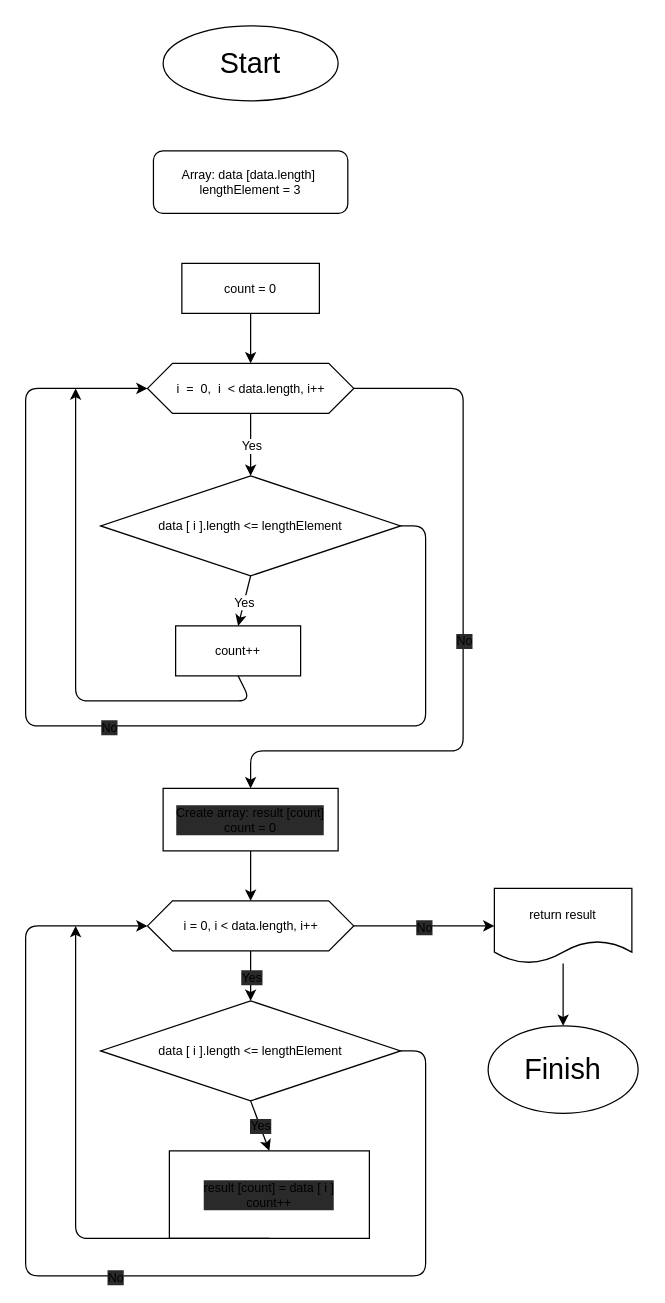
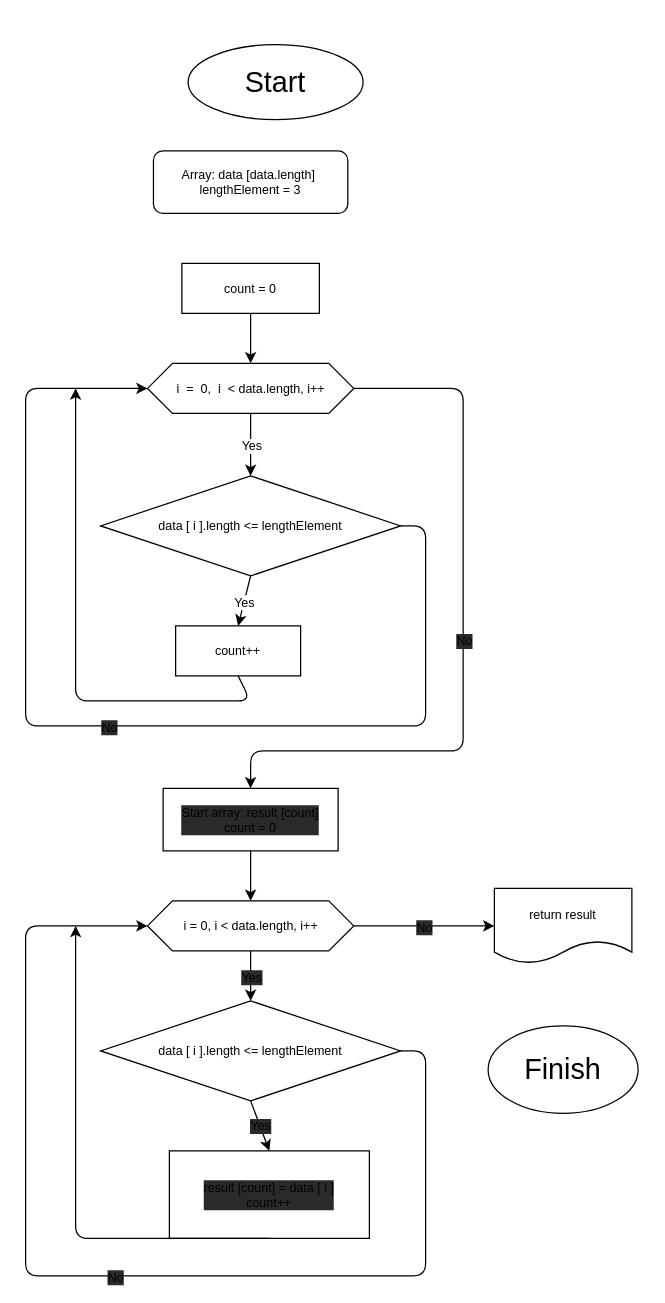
(251, 63) -> (276, 82)
(251, 819) -> (251, 819)
(563, 990) -> none
